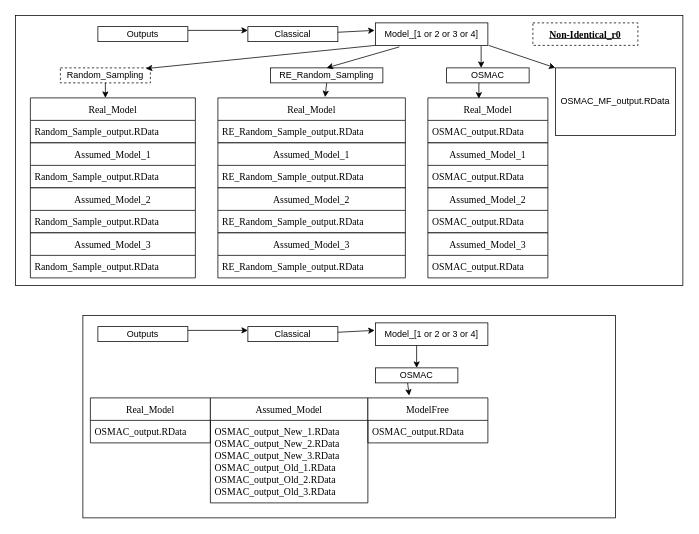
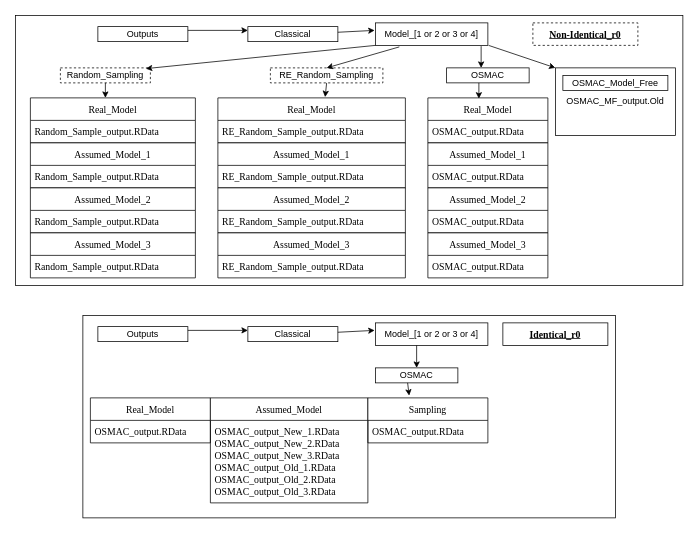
(327, 75) -> (327, 75)
none -> (615, 83)
(615, 102) -> (615, 102)
none -> (555, 334)
(428, 410) -> (428, 410)
